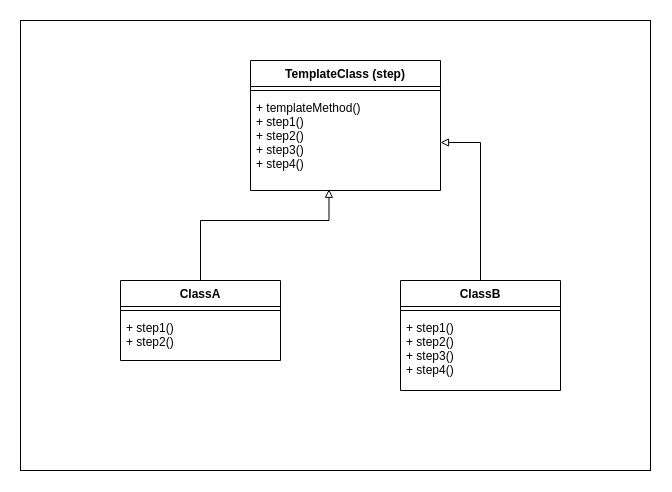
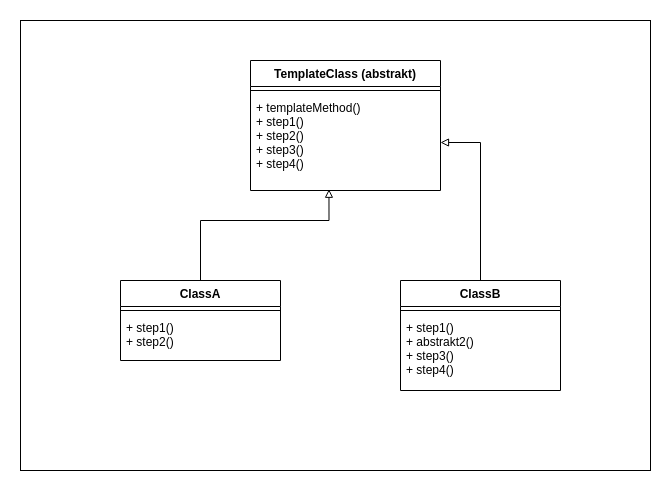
(345, 74) -> (345, 74)
(435, 328) -> (435, 328)
